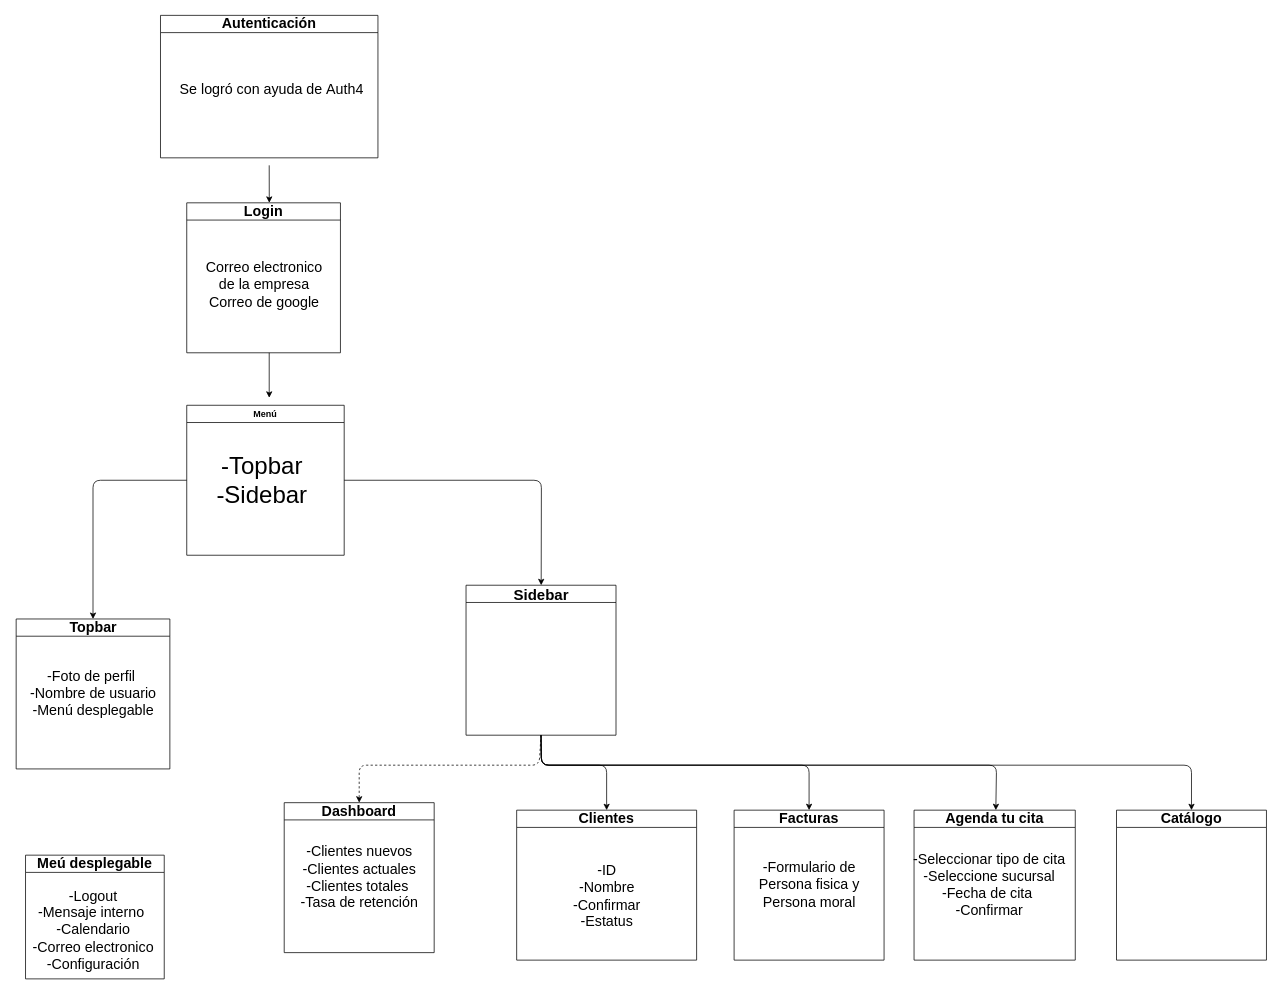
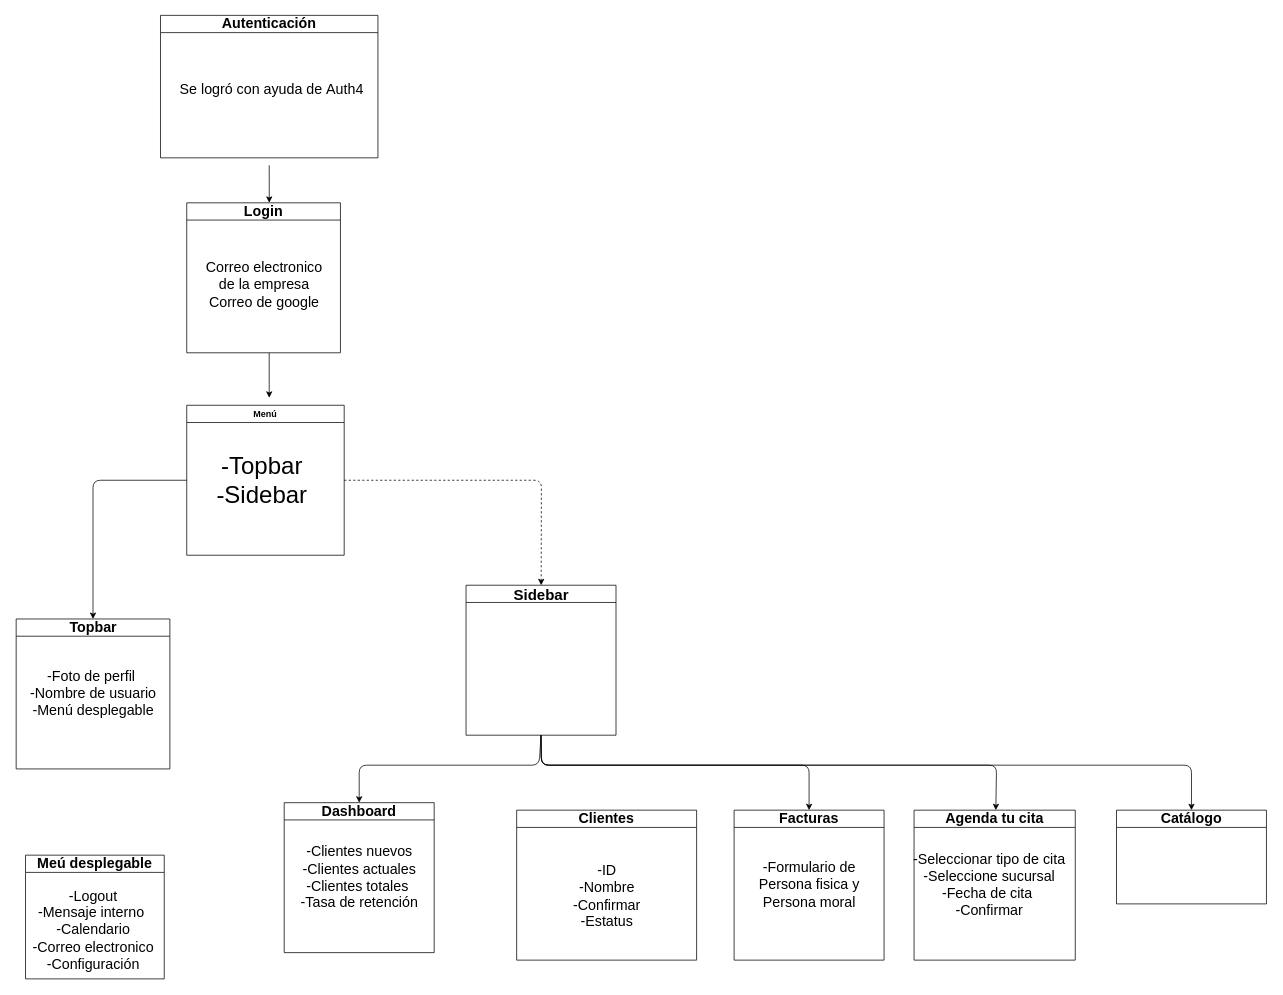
(489, 480) -> (489, 480)
(438, 765) -> (438, 765)
(606, 786) -> none
(1191, 885) -> (1191, 857)
